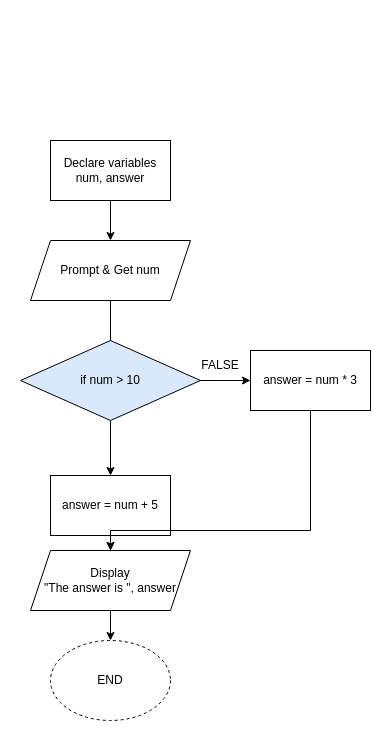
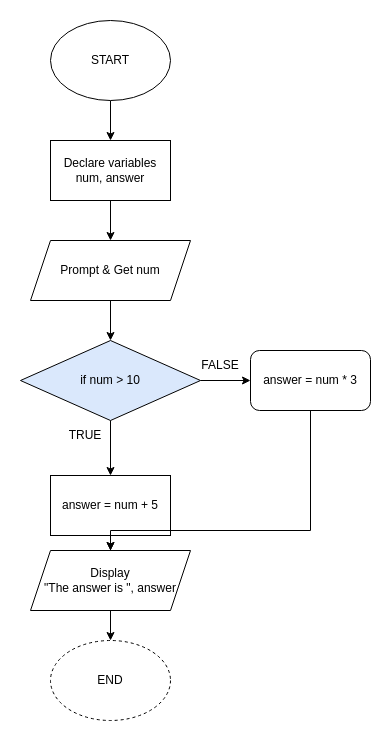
none -> (111, 61)
none -> (111, 117)
(111, 335) -> (111, 332)
(311, 381) -> (311, 381)
none -> (86, 436)
